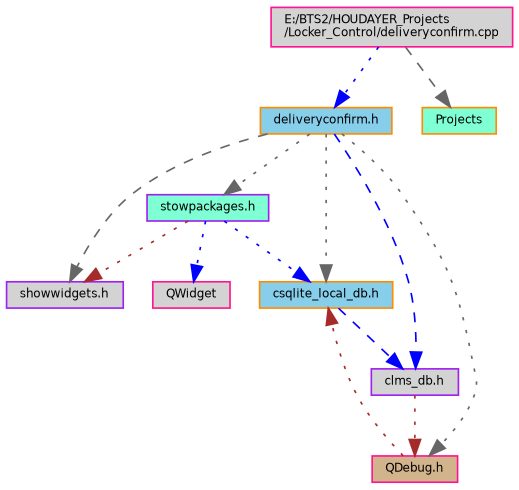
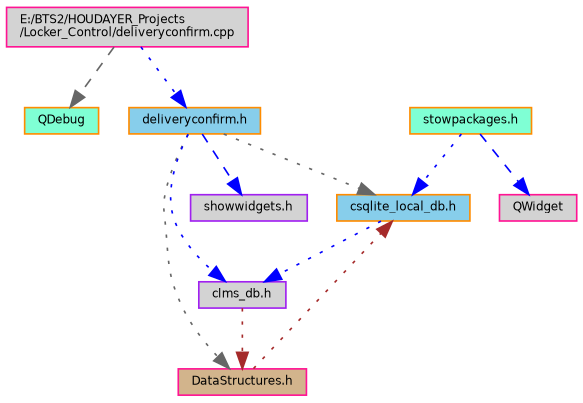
(459, 121) -> (62, 121)
(274, 160) -> none
(156, 178) -> (217, 157)
(208, 208) -> (471, 121)
(392, 237) -> (175, 223)
(201, 243) -> (499, 158)
(143, 247) -> none
(364, 333) -> (330, 248)
(415, 469) -> (242, 382)
